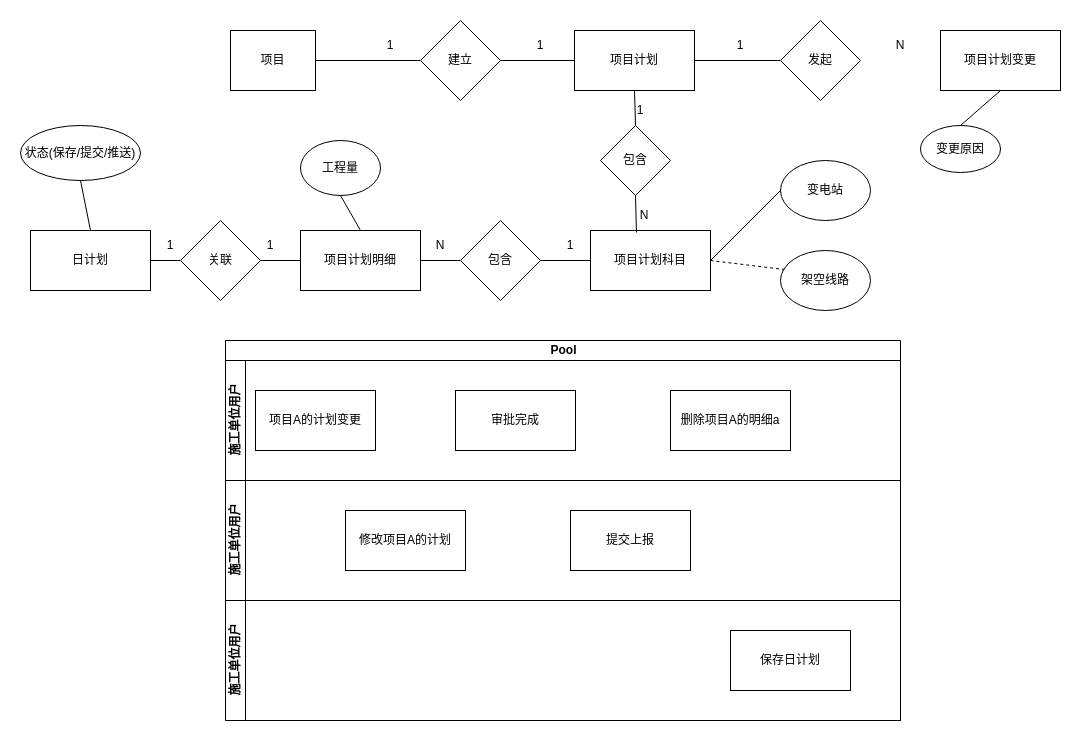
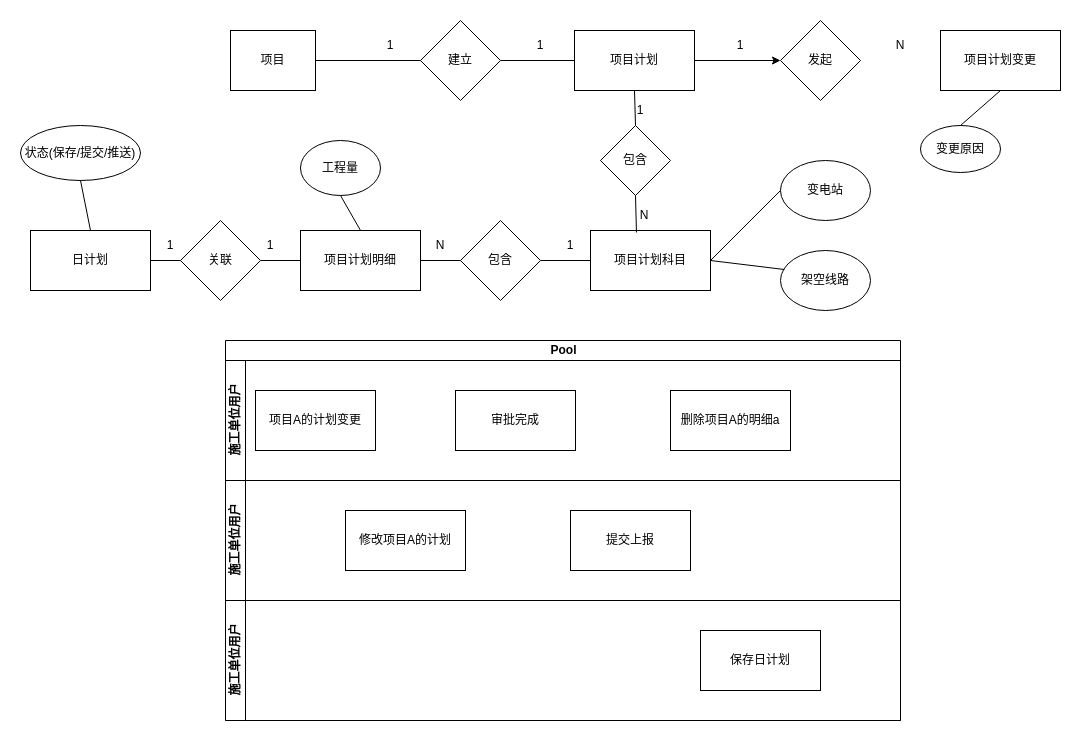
(775, 61) -> (772, 61)
(747, 265) -> (747, 265)
(791, 661) -> (761, 661)
